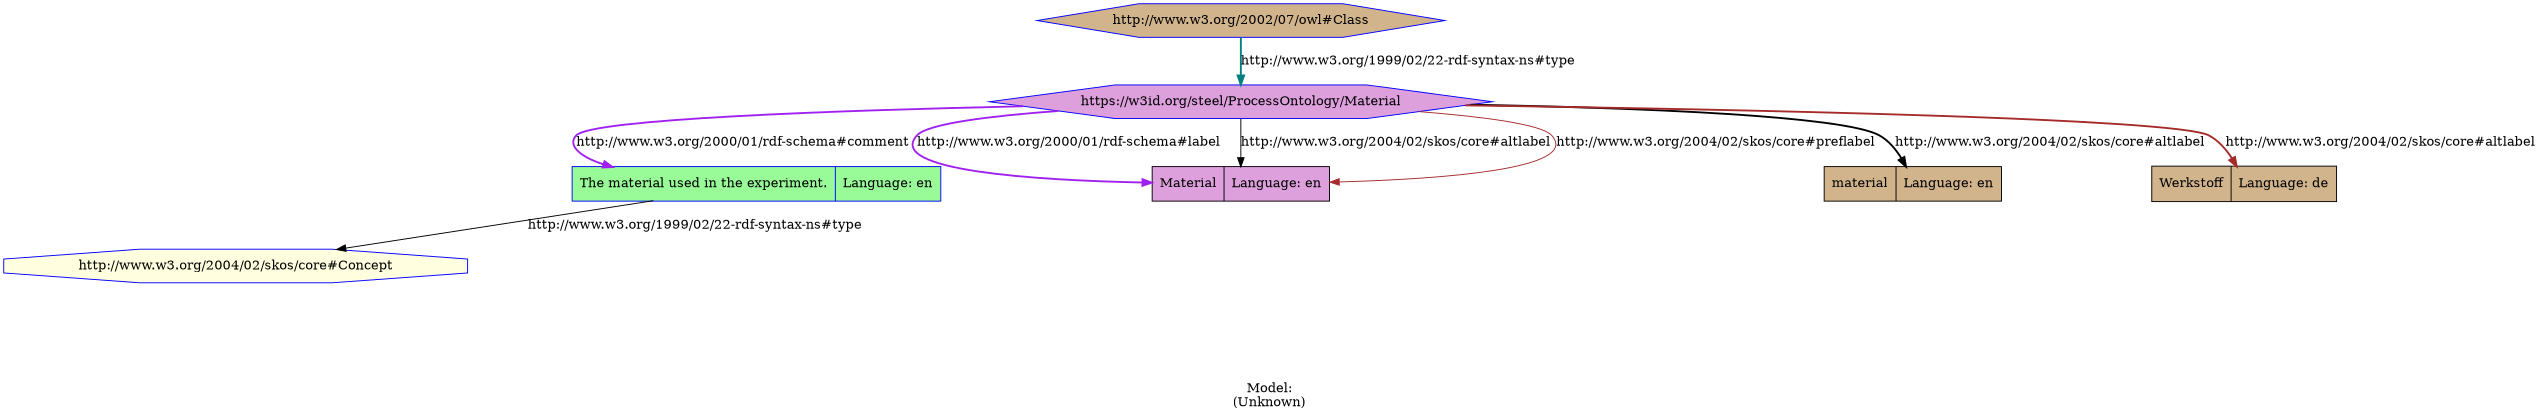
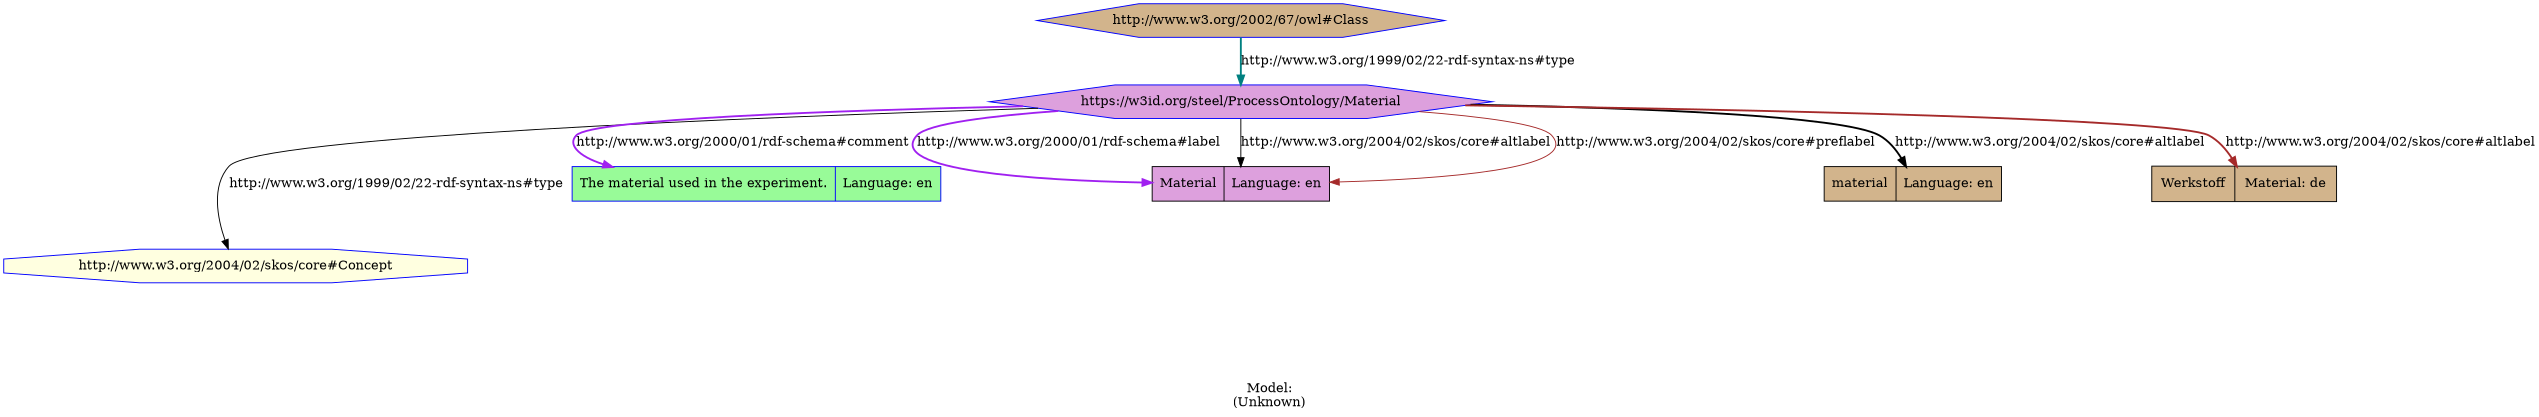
(1241, 21) -> (1241, 21)
(2284, 183) -> (2286, 183)
(500, 224) -> (571, 128)
